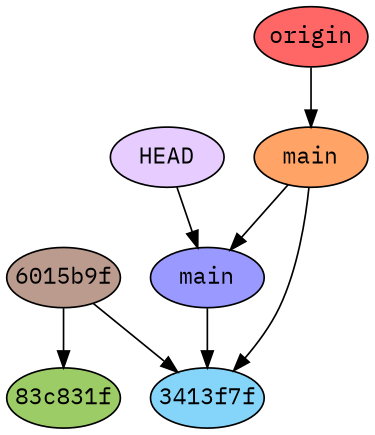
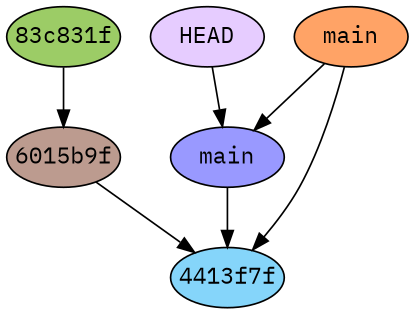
(311, 37) -> none
(64, 330) -> (64, 89)
(207, 398) -> (227, 278)
